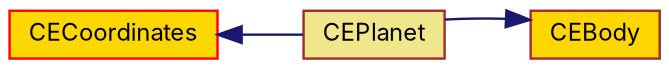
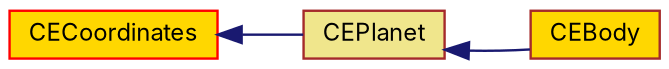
(475, 19) -> (500, 51)
